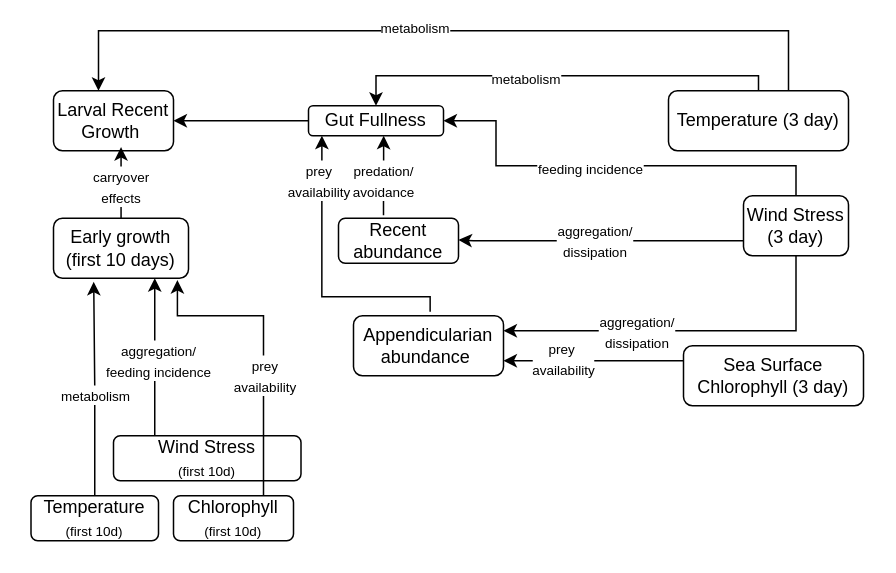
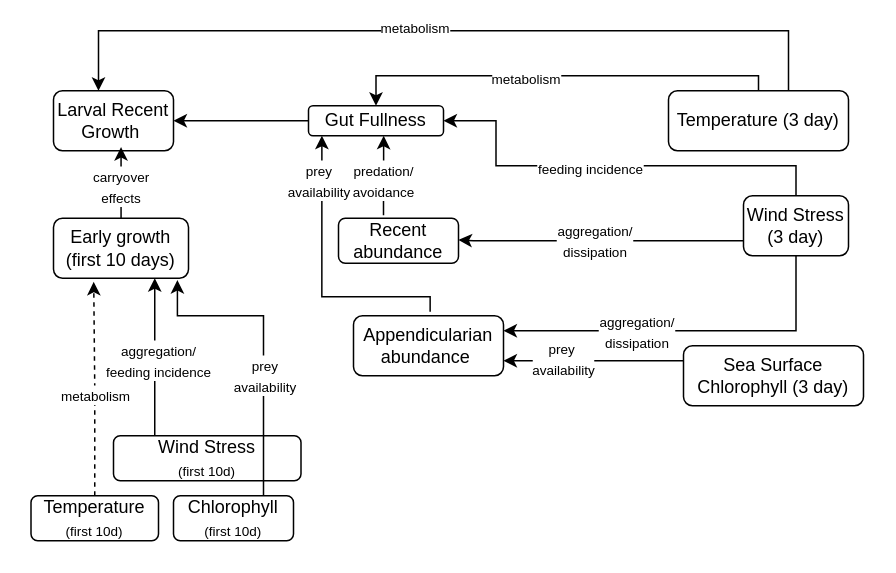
(94, 338) -> (94, 338)
